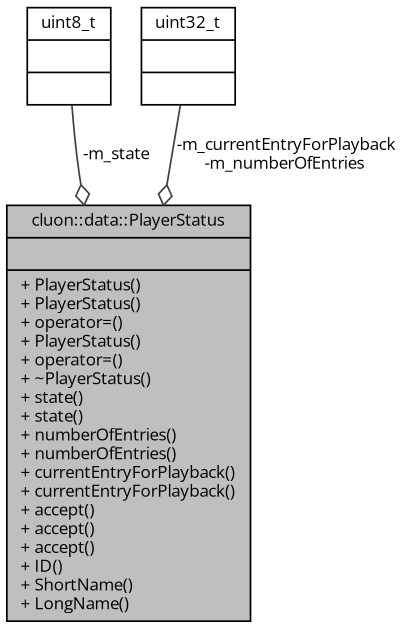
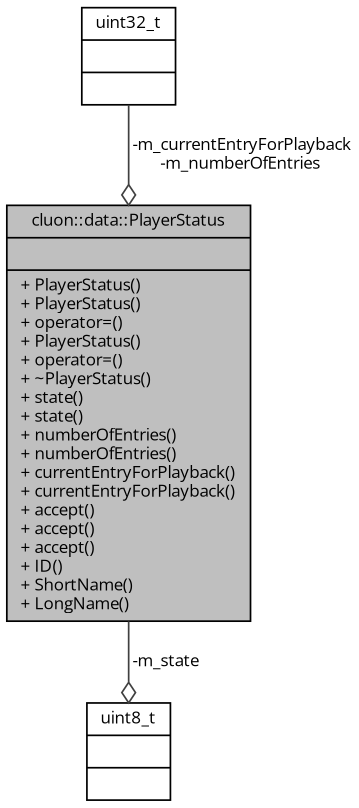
(76, 145) -> (129, 652)
